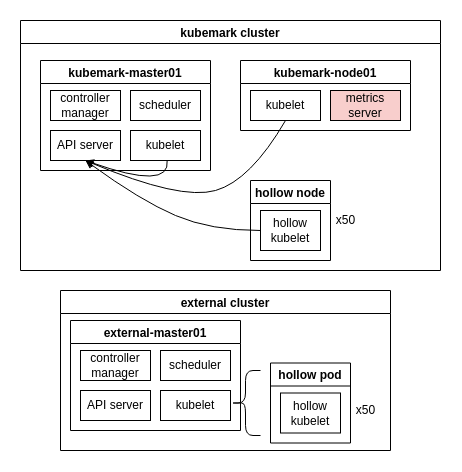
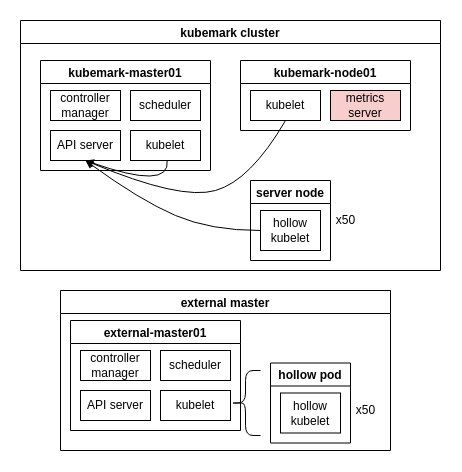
(290, 193) -> (290, 193)
(225, 303) -> (225, 303)
